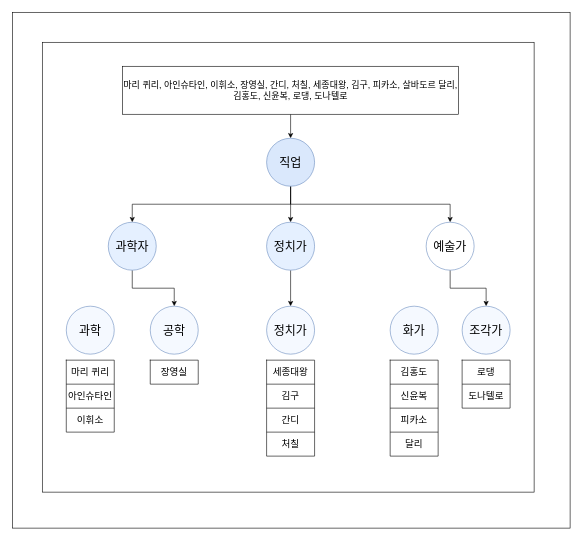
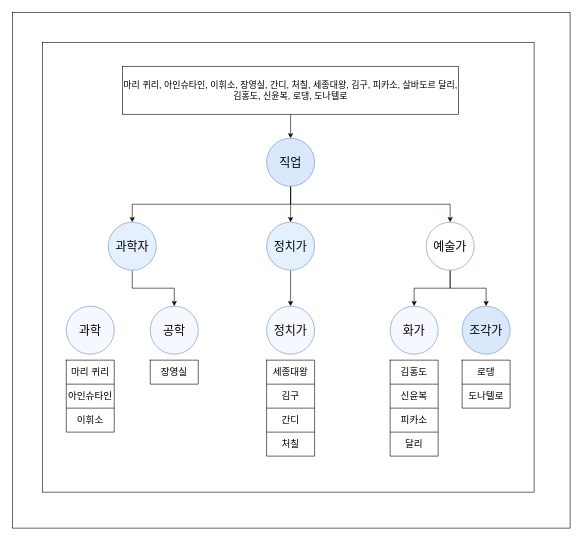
none -> (414, 288)
(486, 330) -> (486, 330)
